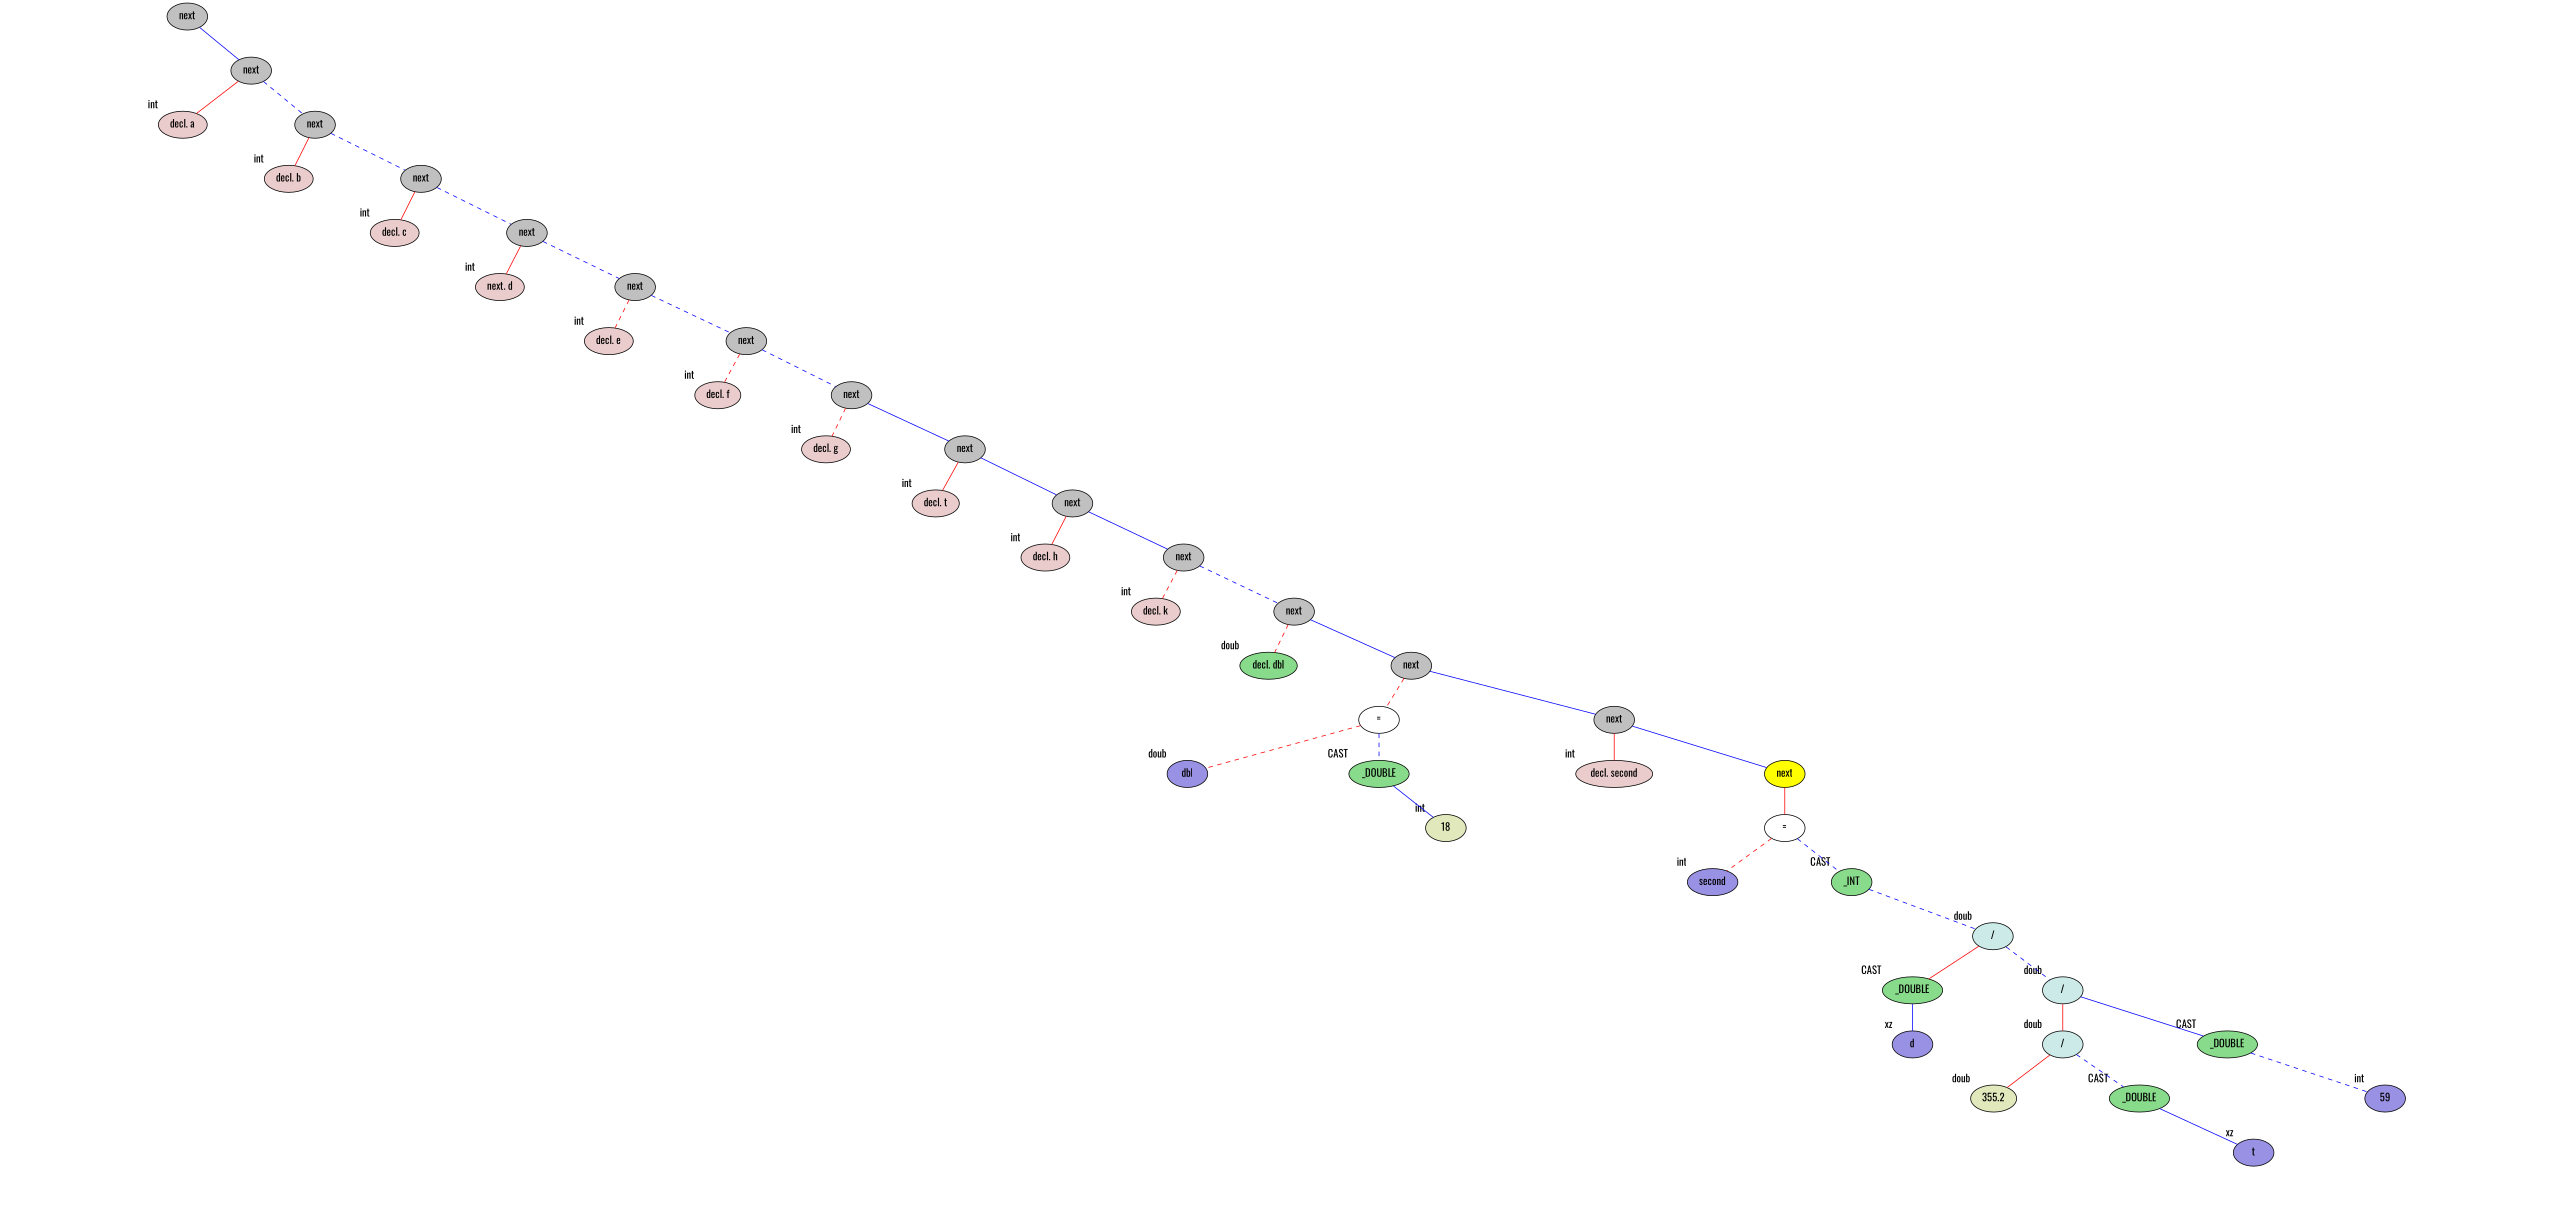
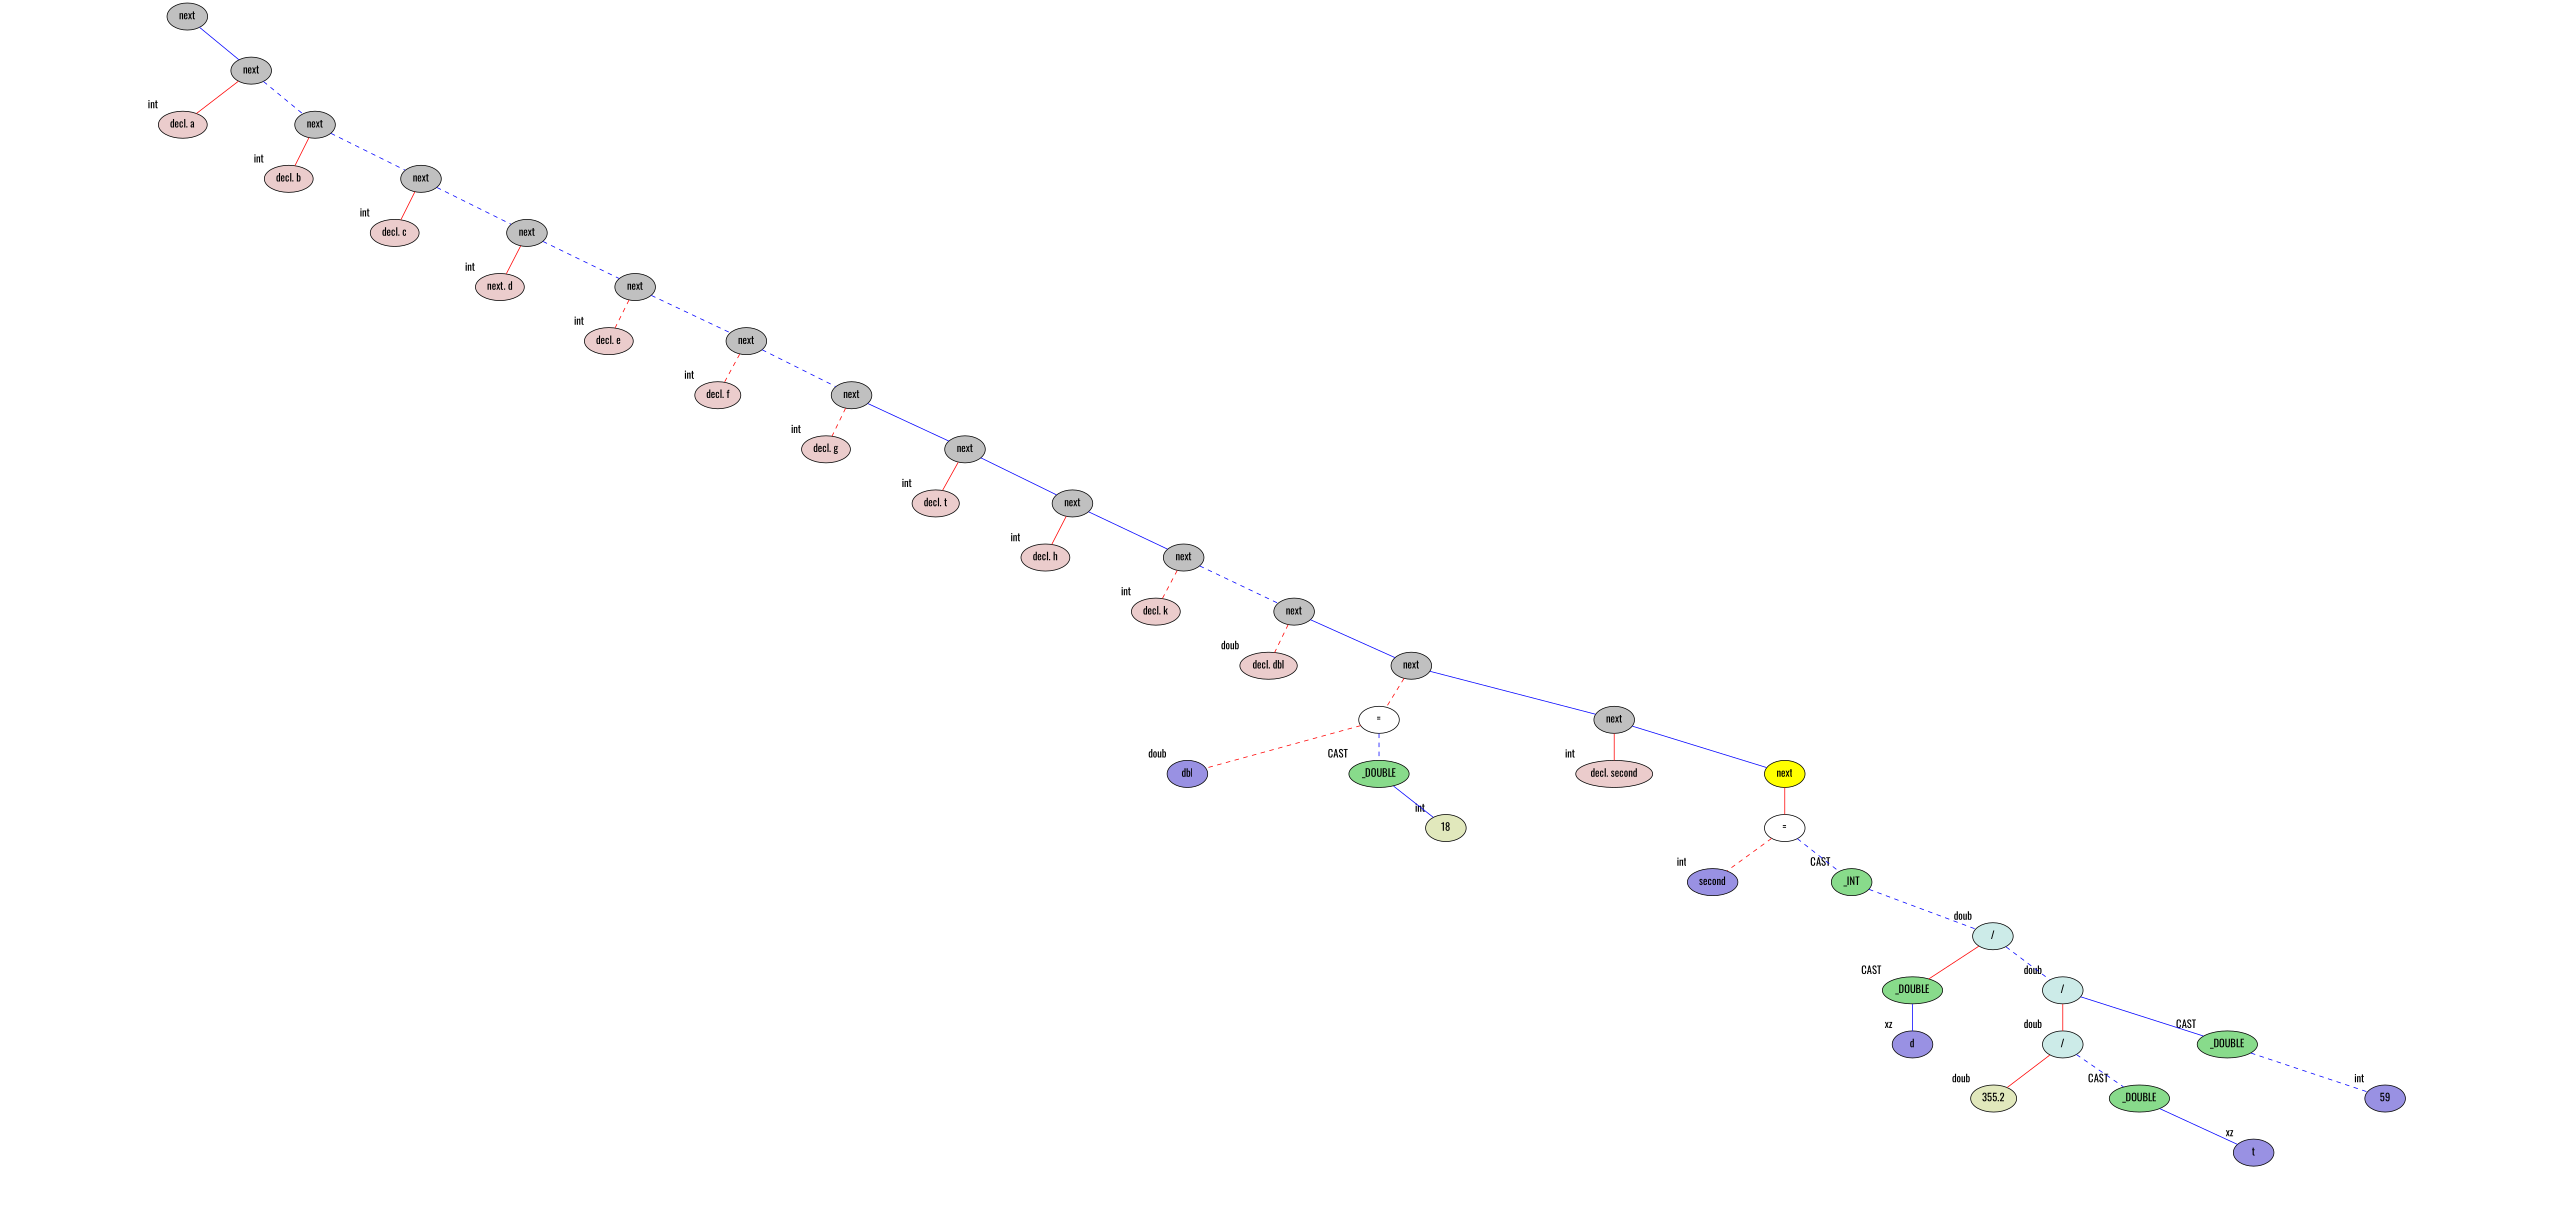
(1269, 666) -> (1269, 666)
